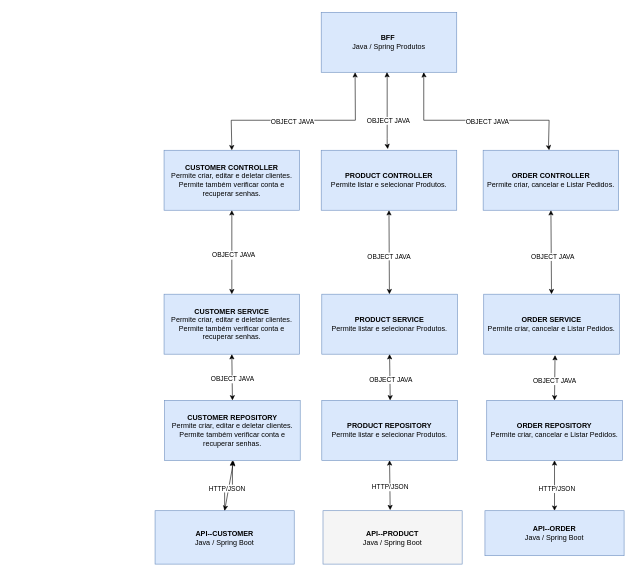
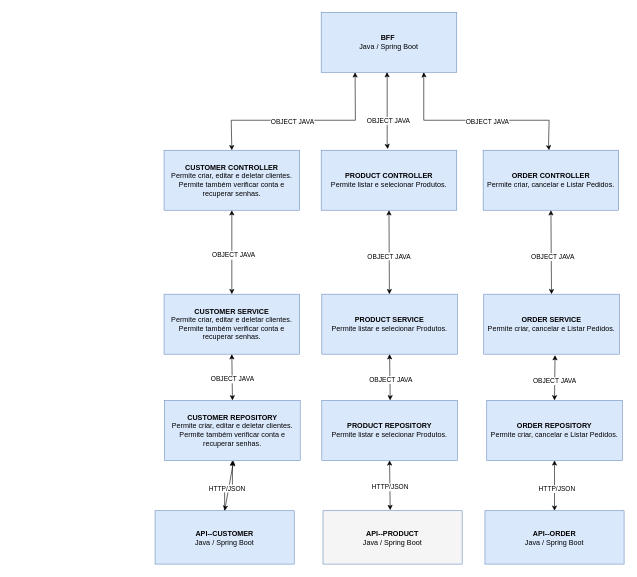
(389, 42) -> (389, 42)
(555, 533) -> (555, 538)
